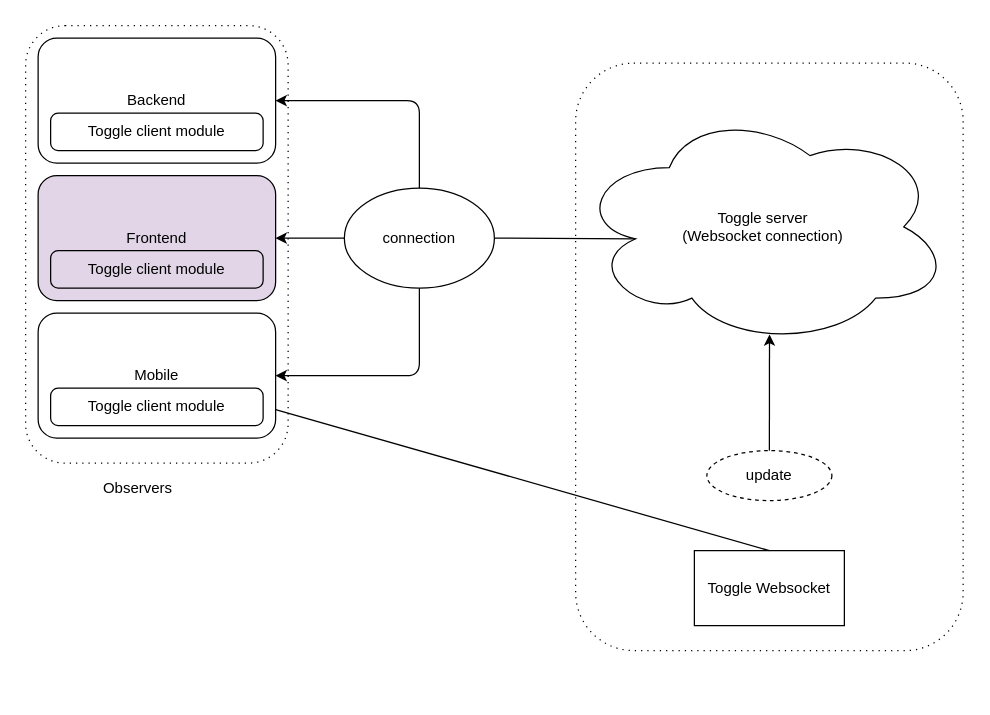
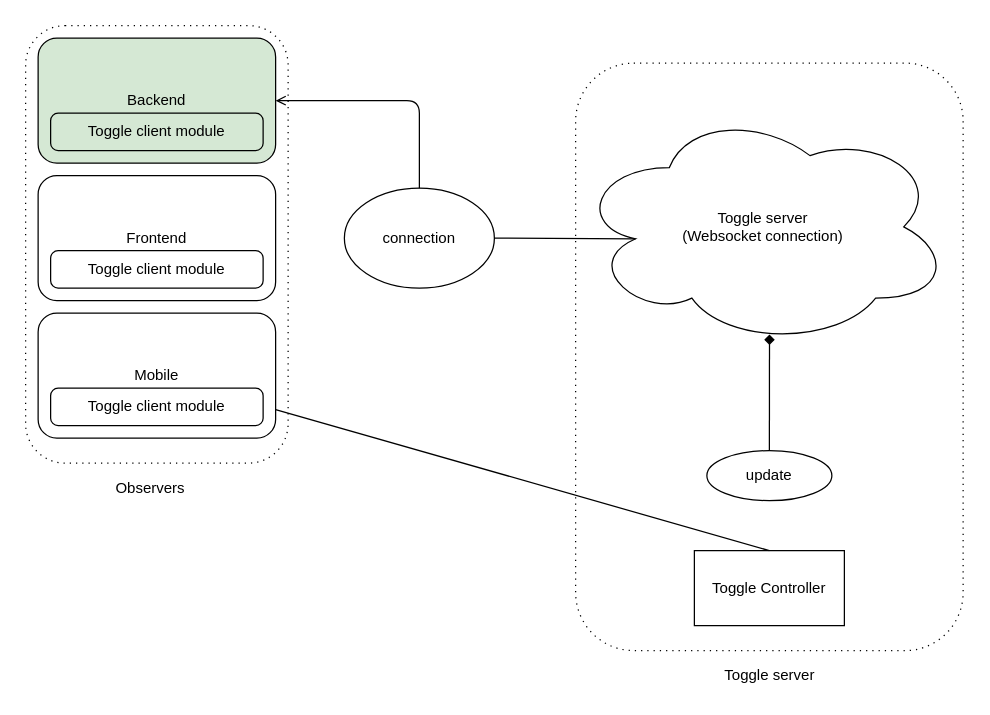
(157, 101) -> (157, 101)
(286, 101) -> (283, 101)
(157, 238) -> (157, 238)
(312, 238) -> none
(769, 344) -> (769, 345)
(390, 376) -> none
(769, 476) -> (769, 476)
(138, 488) -> (151, 488)
(769, 588) -> (769, 588)
none -> (769, 676)
